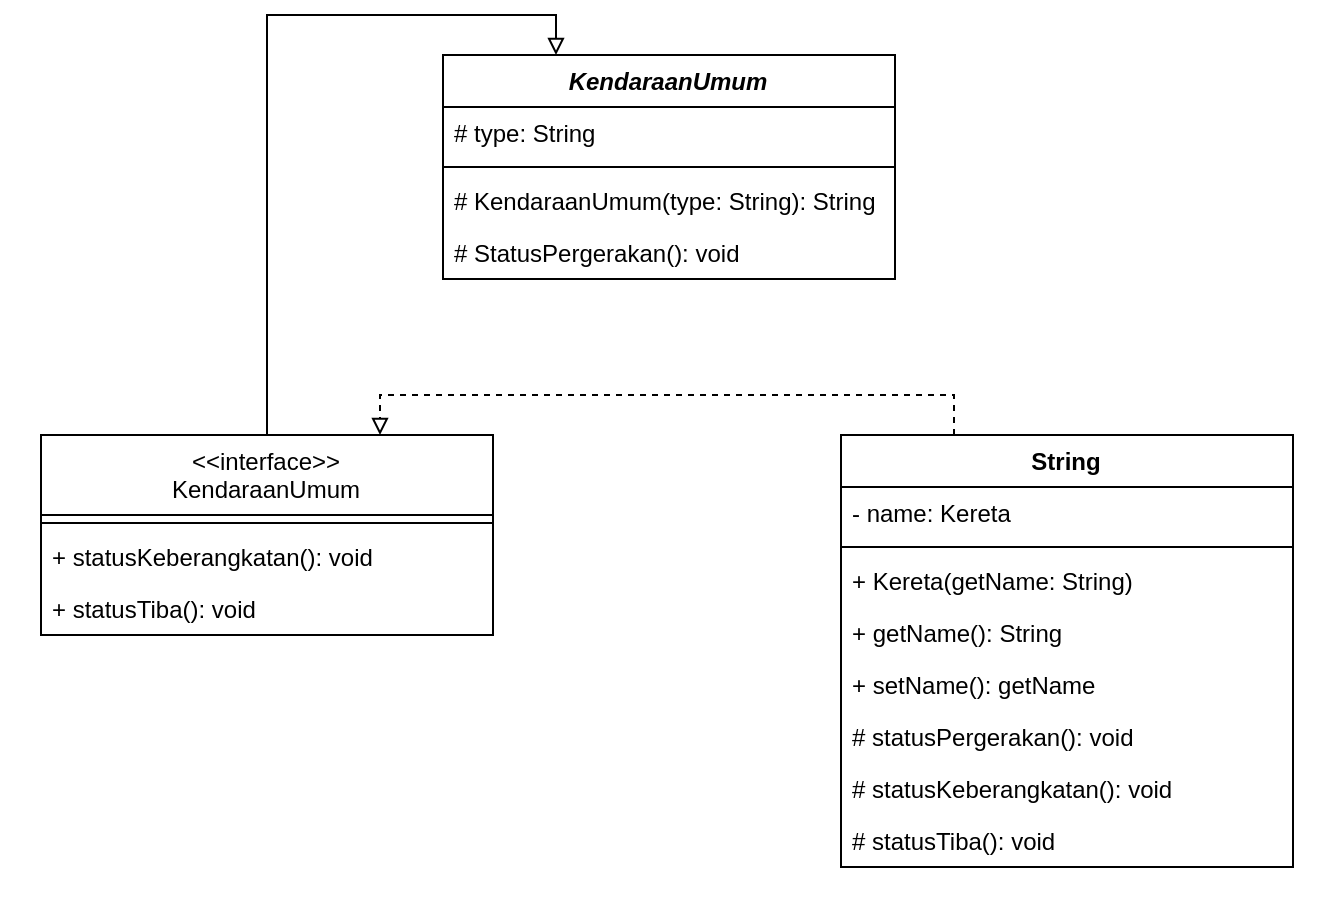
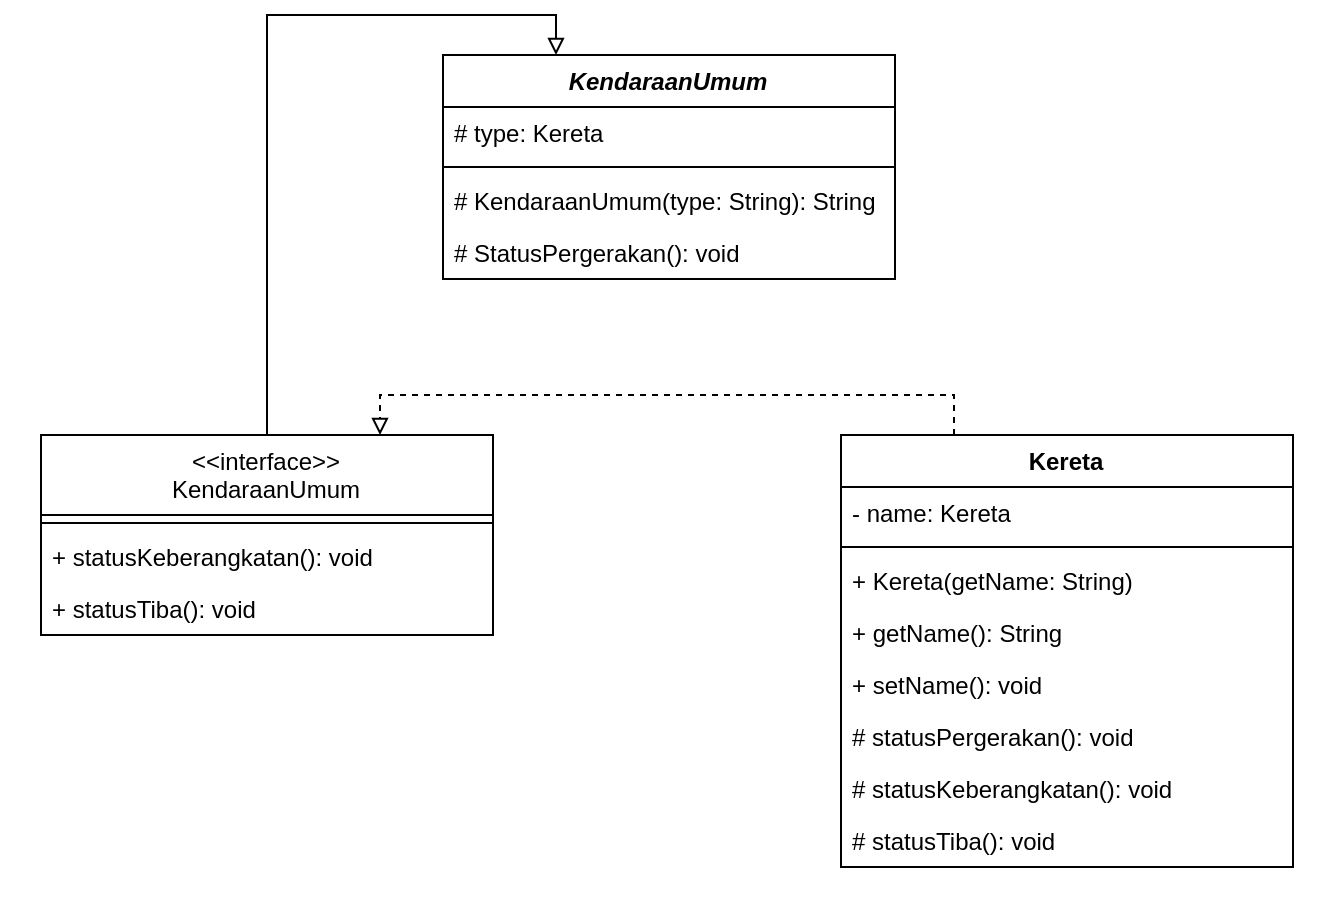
(536, 134) -> (539, 134)
(1066, 462) -> (1066, 462)
(977, 686) -> (954, 686)
